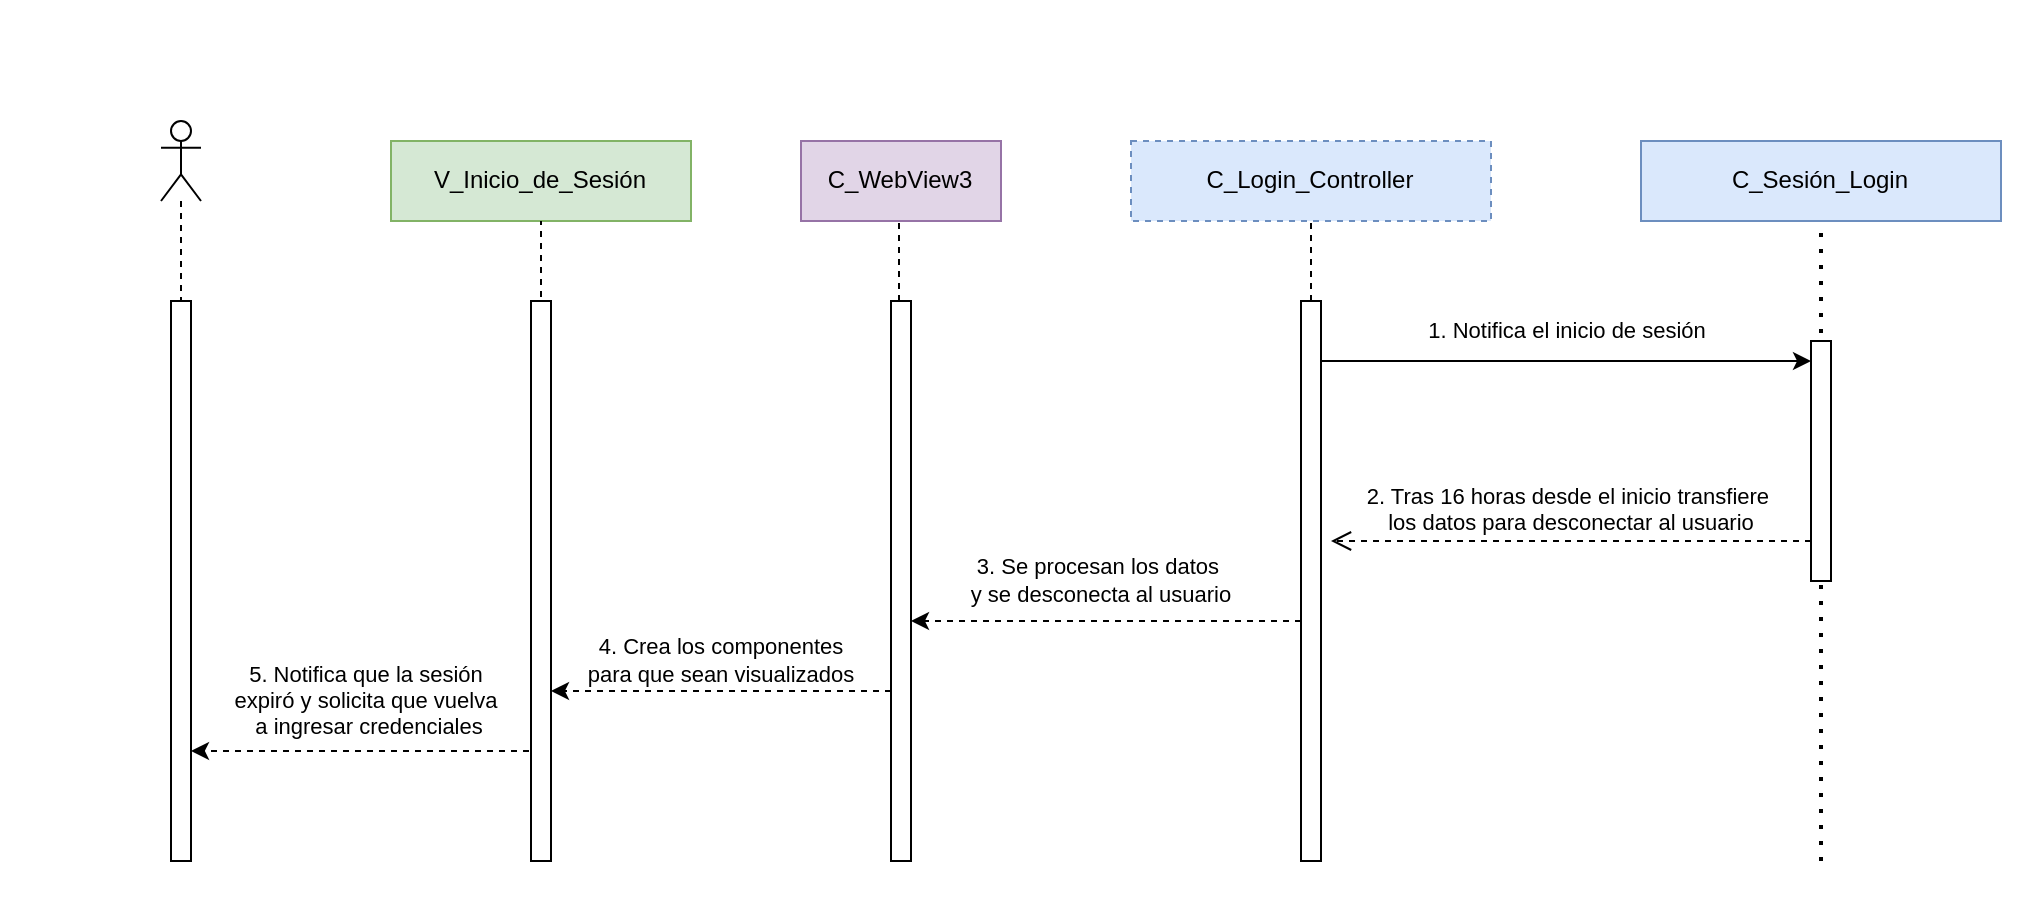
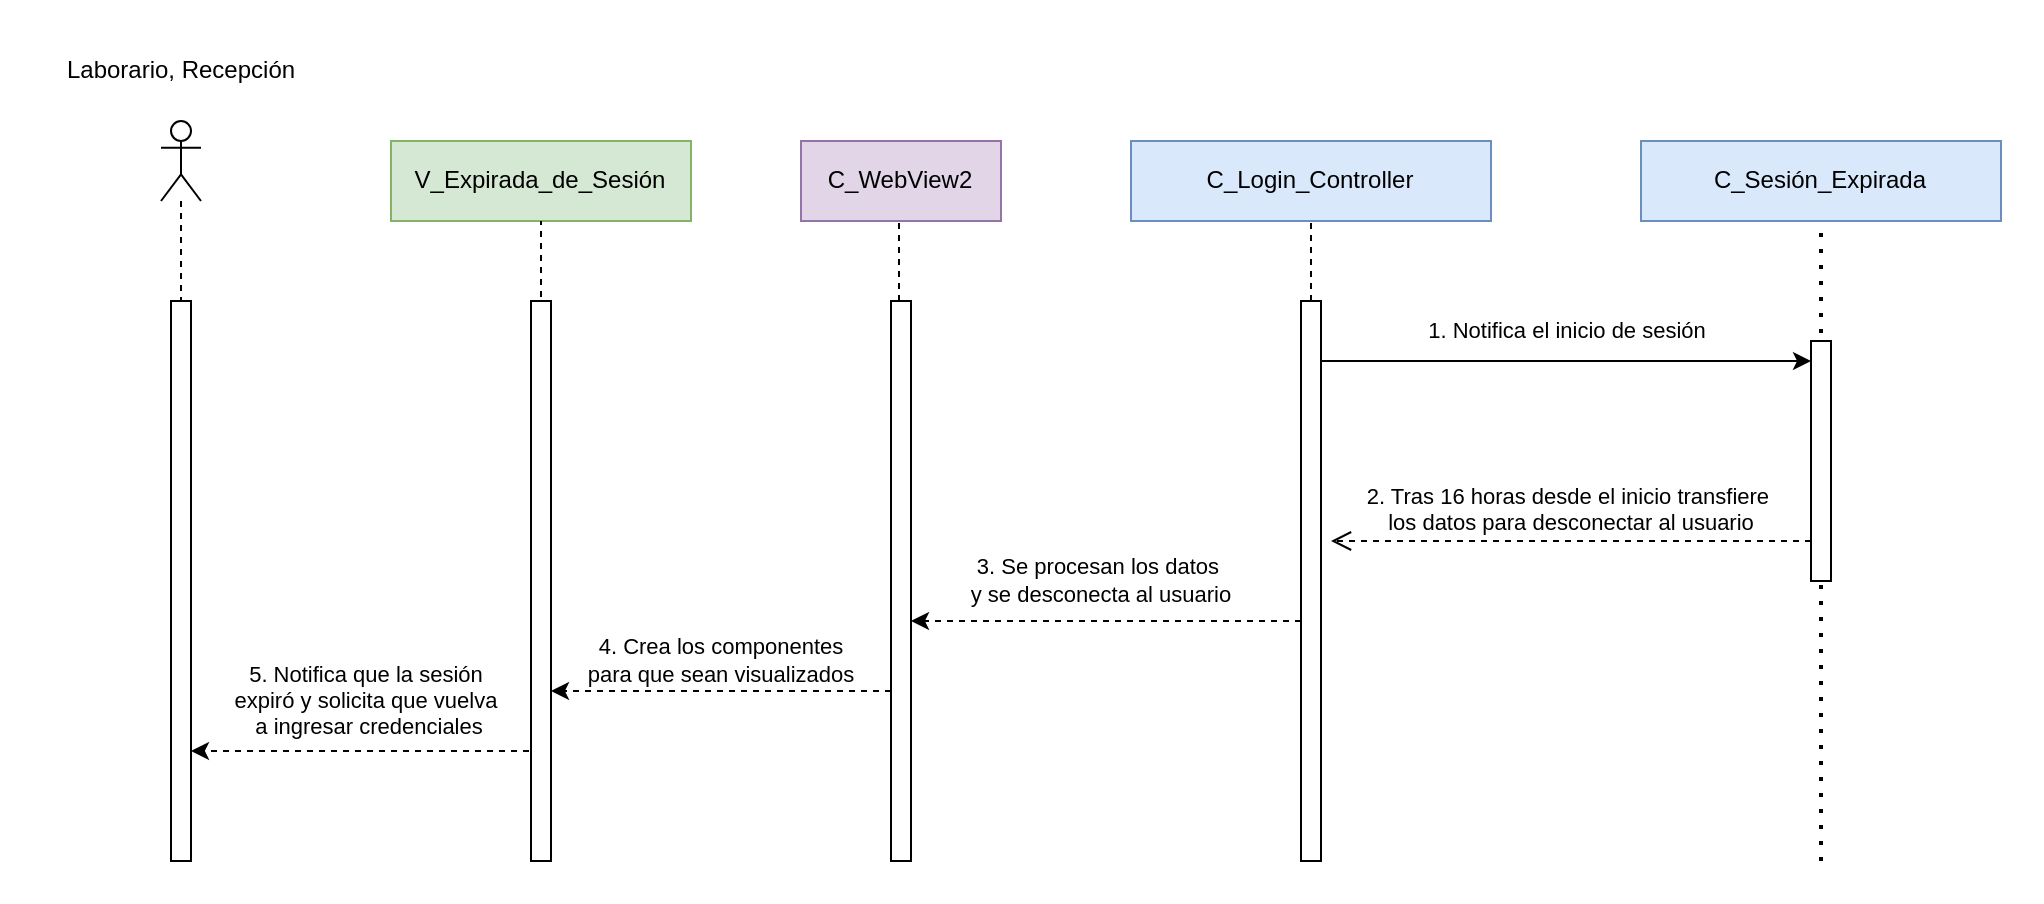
none -> (181, 71)
(541, 181) -> (541, 181)
(901, 181) -> (901, 181)
(1311, 181) -> (1311, 181)
(1821, 181) -> (1821, 181)
